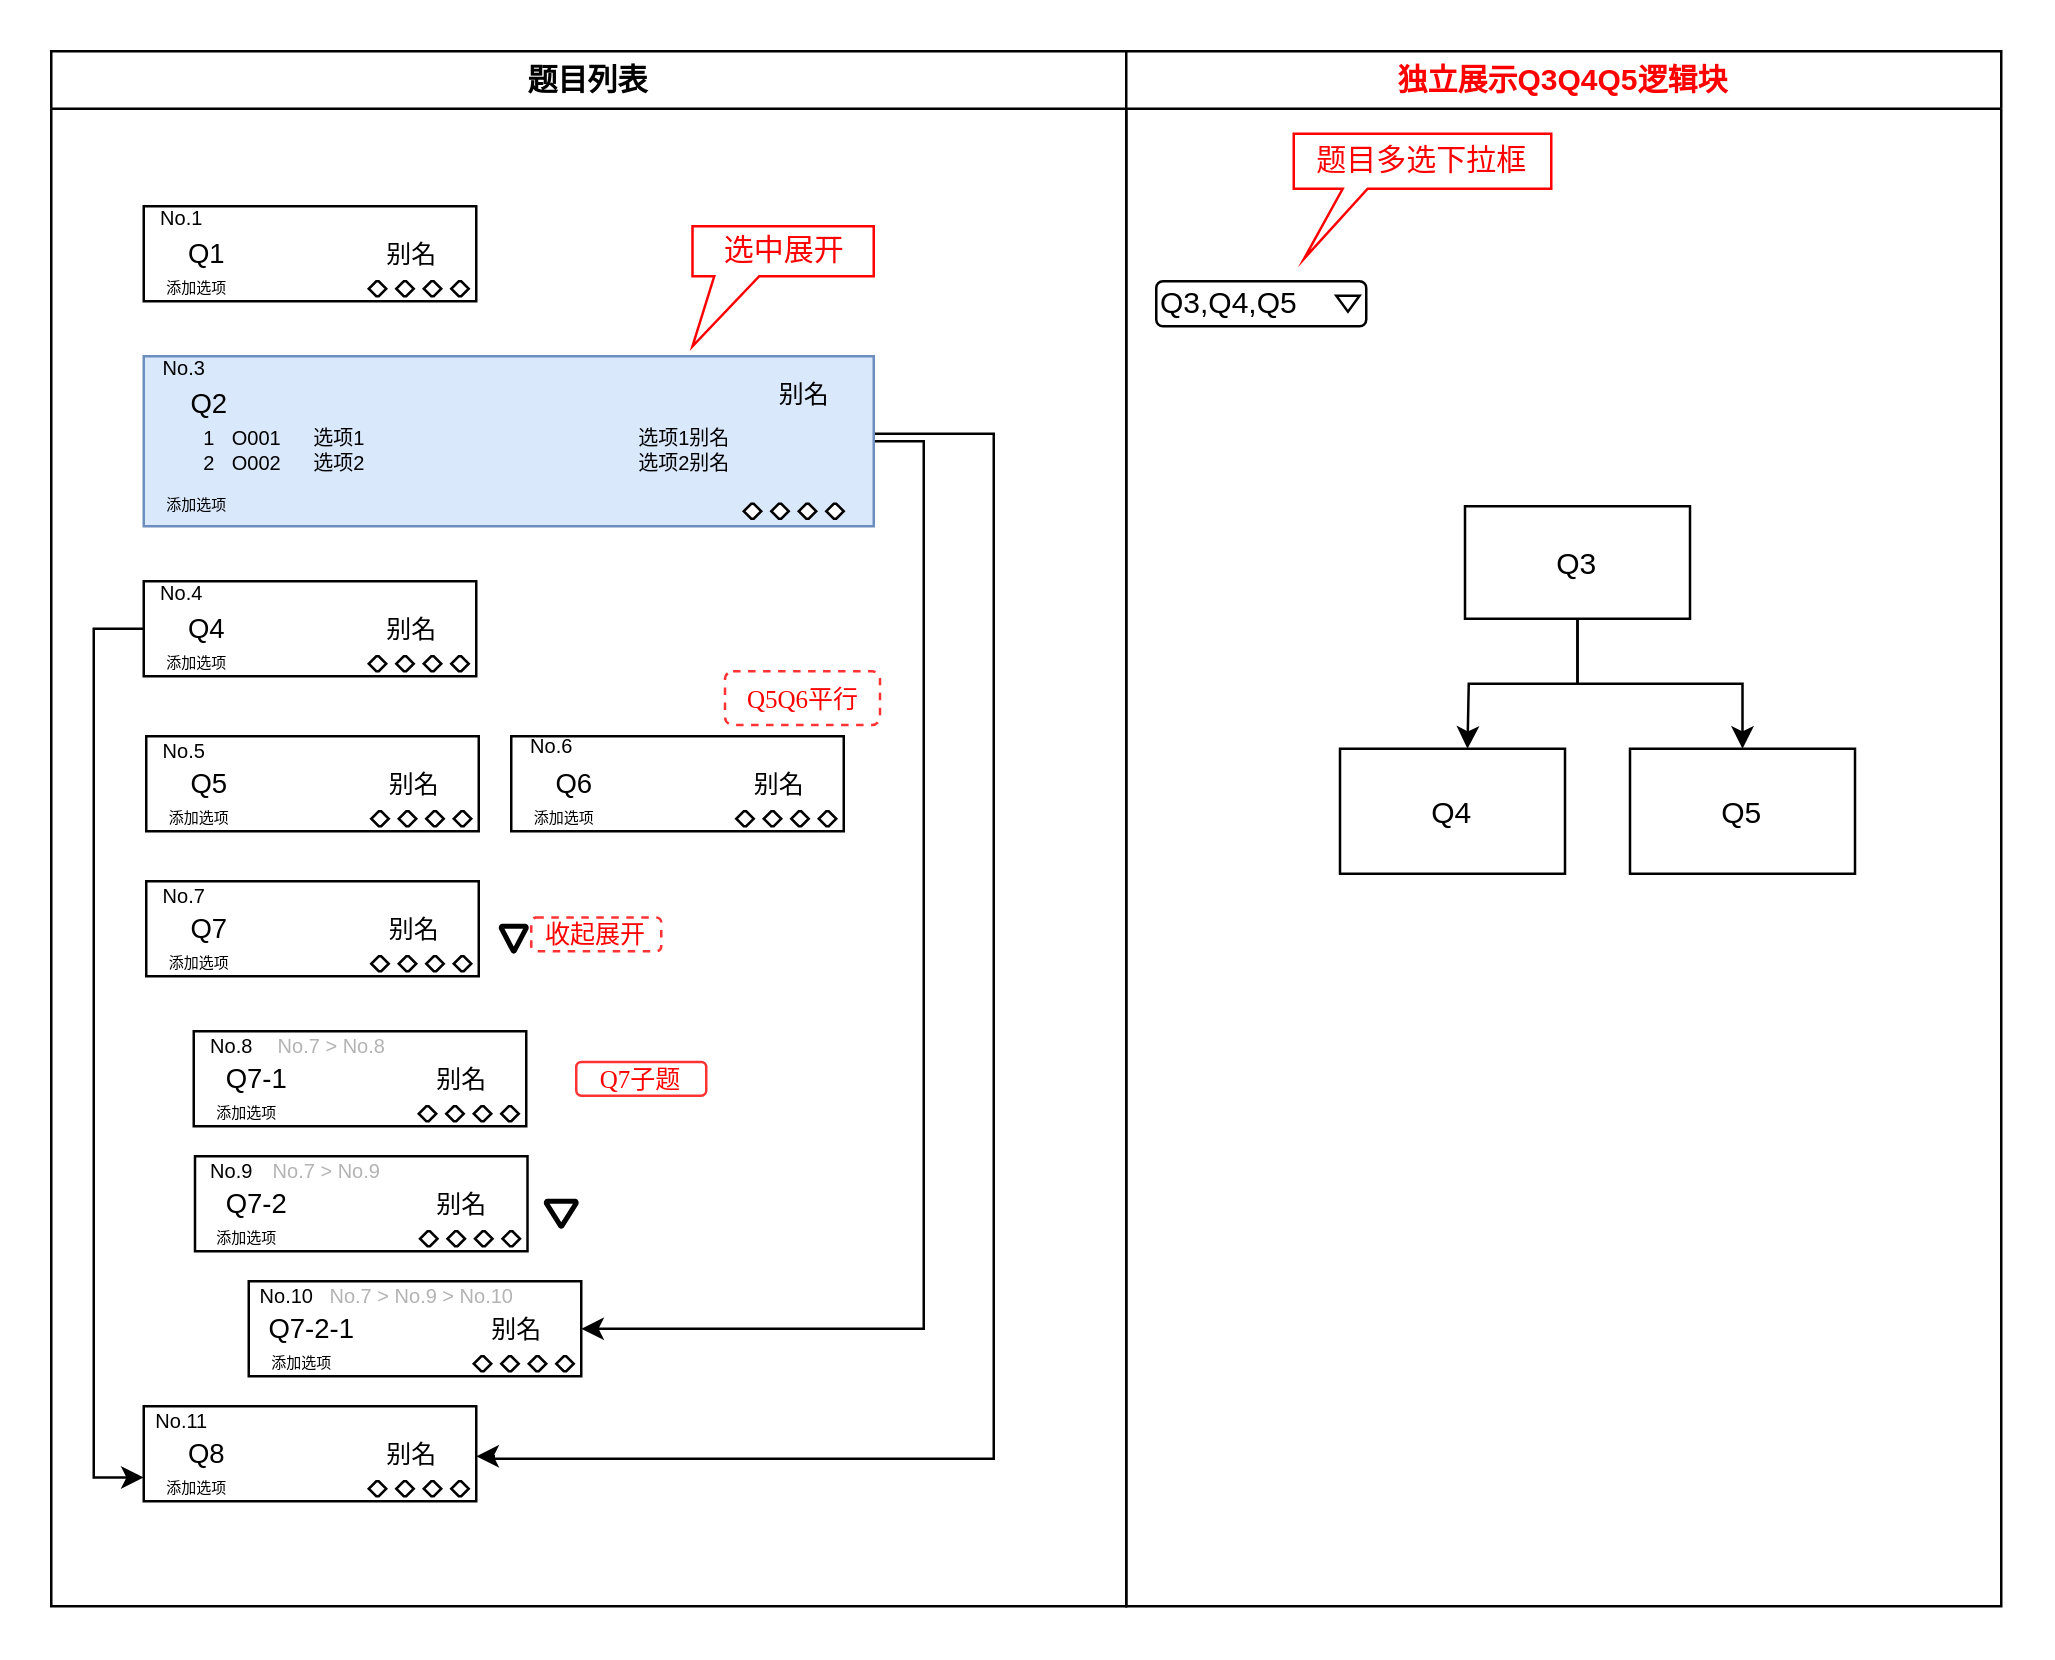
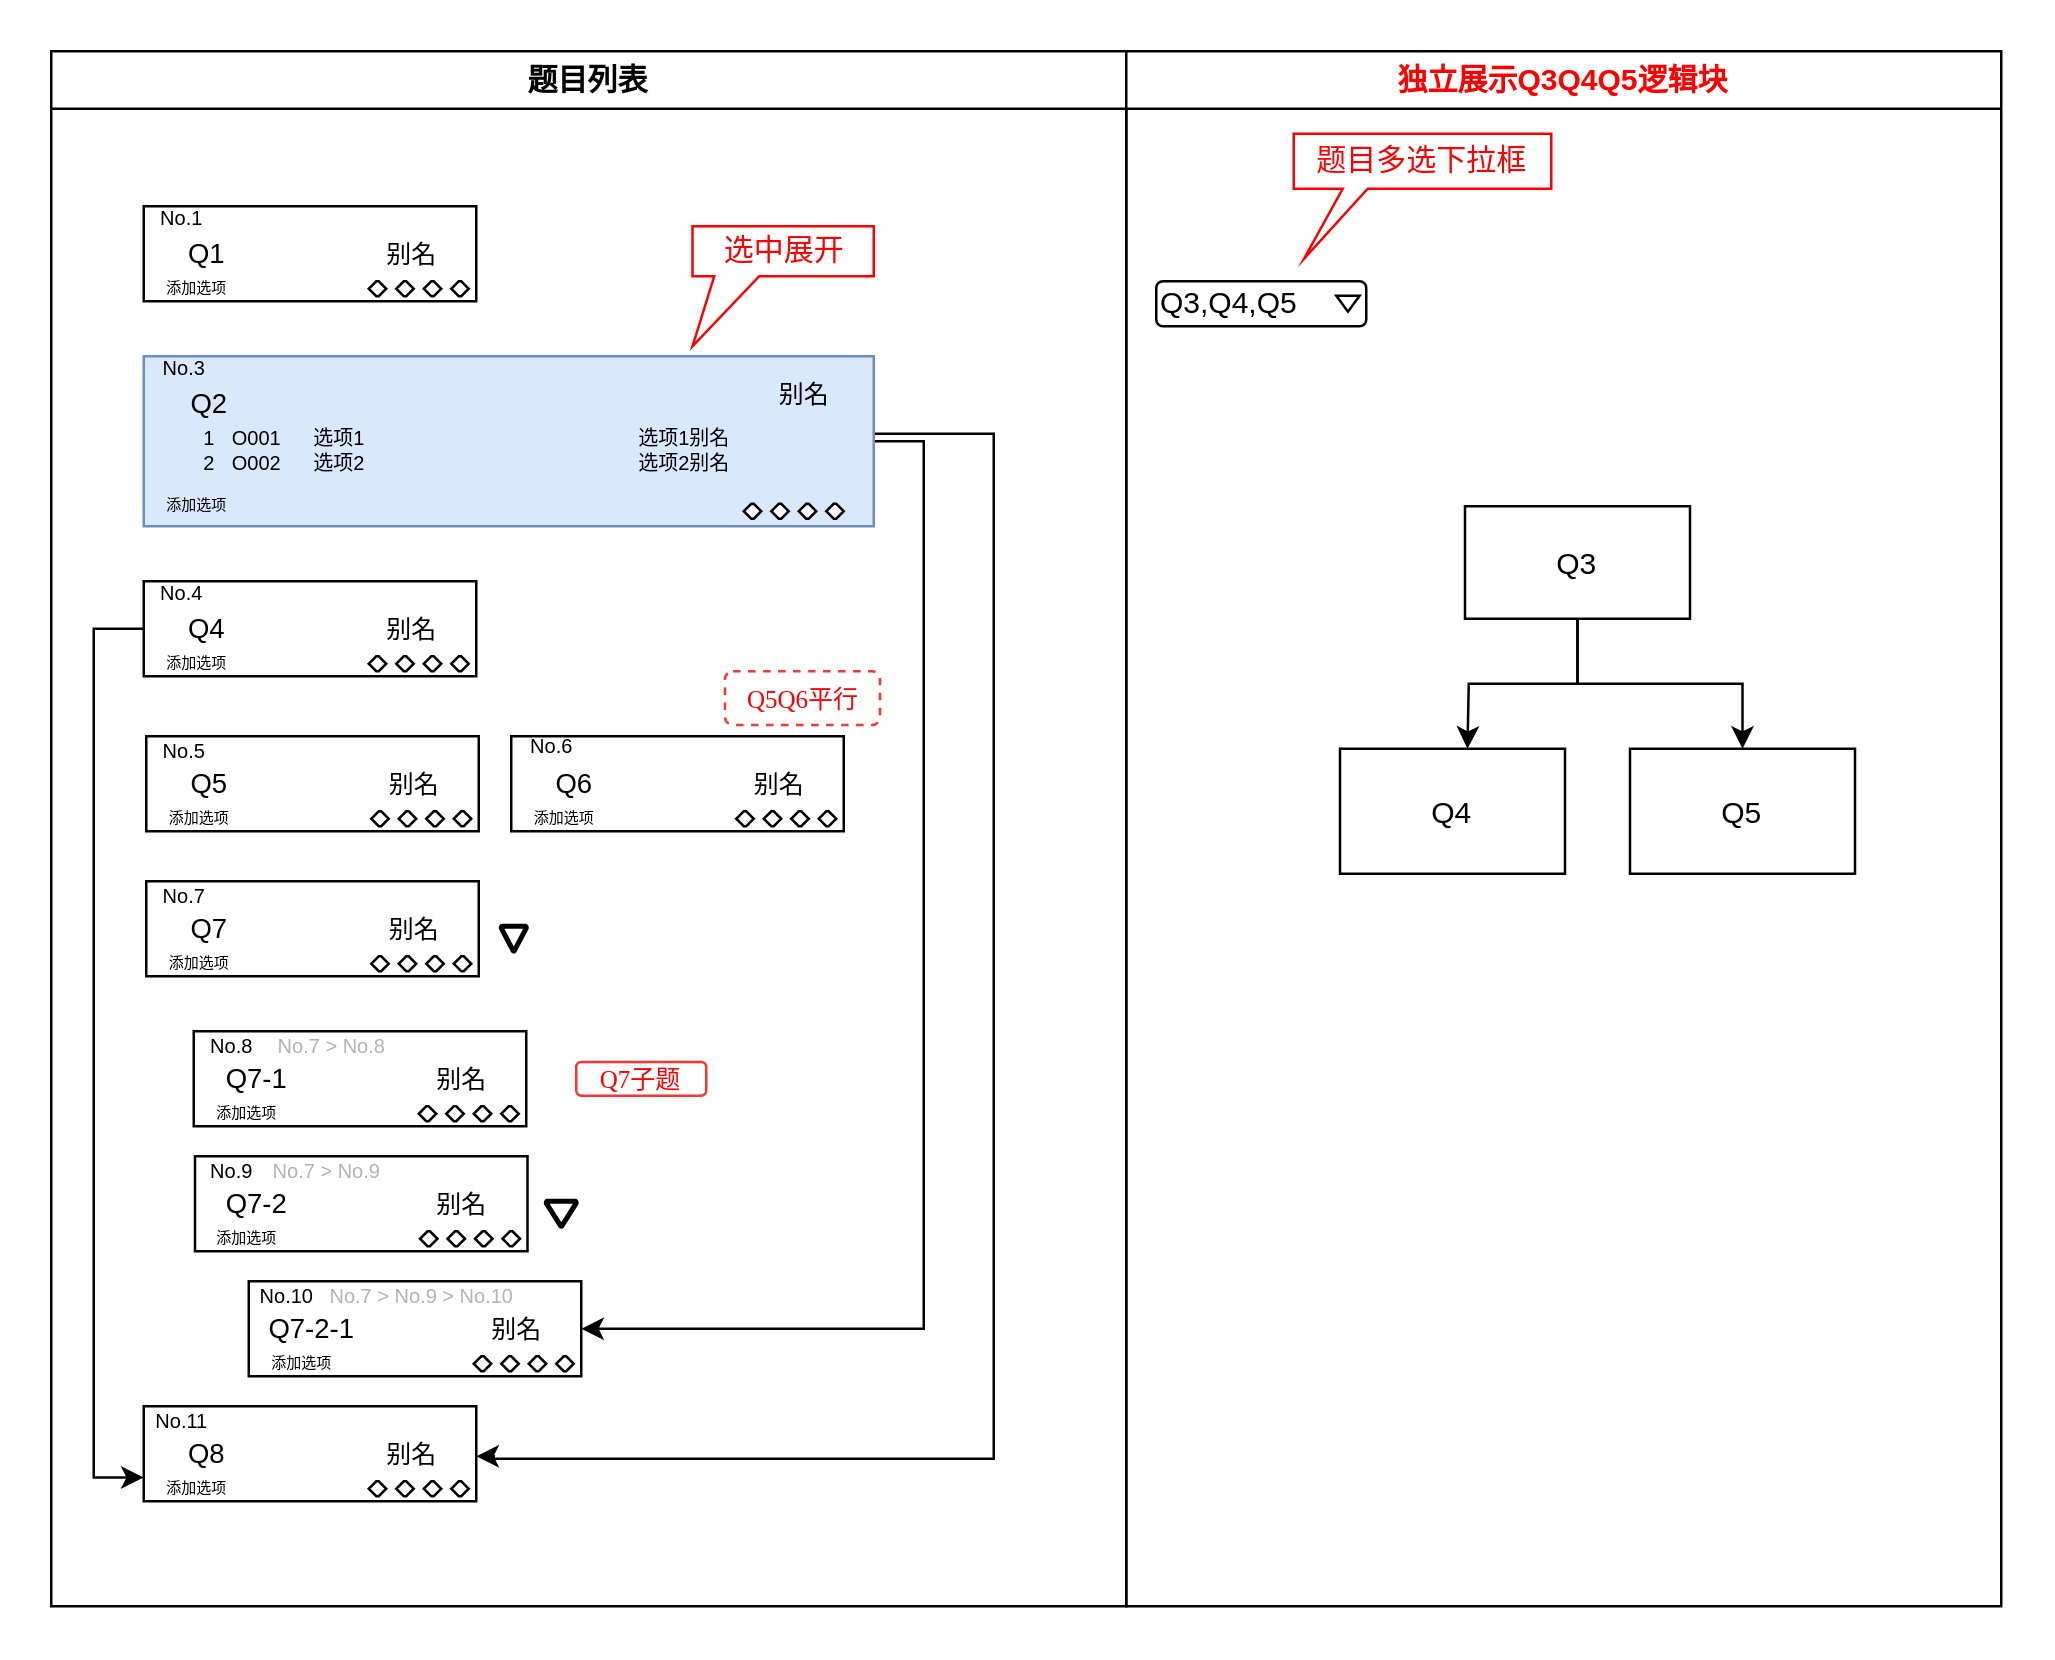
(596, 934) -> none
